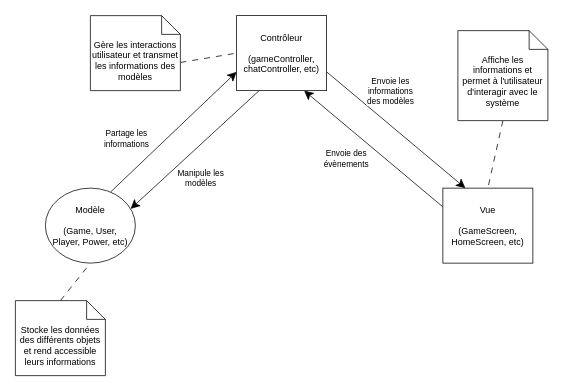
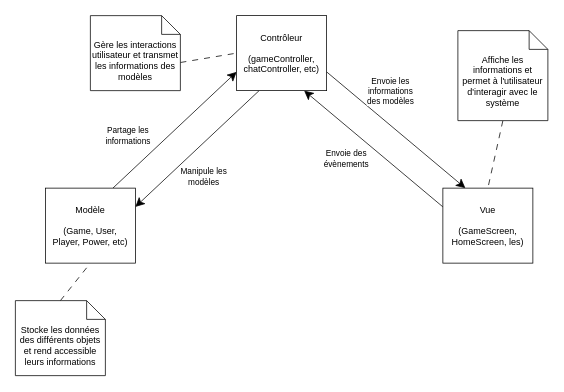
(488, 210) -> (488, 210)
(90, 225) -> (90, 225)
